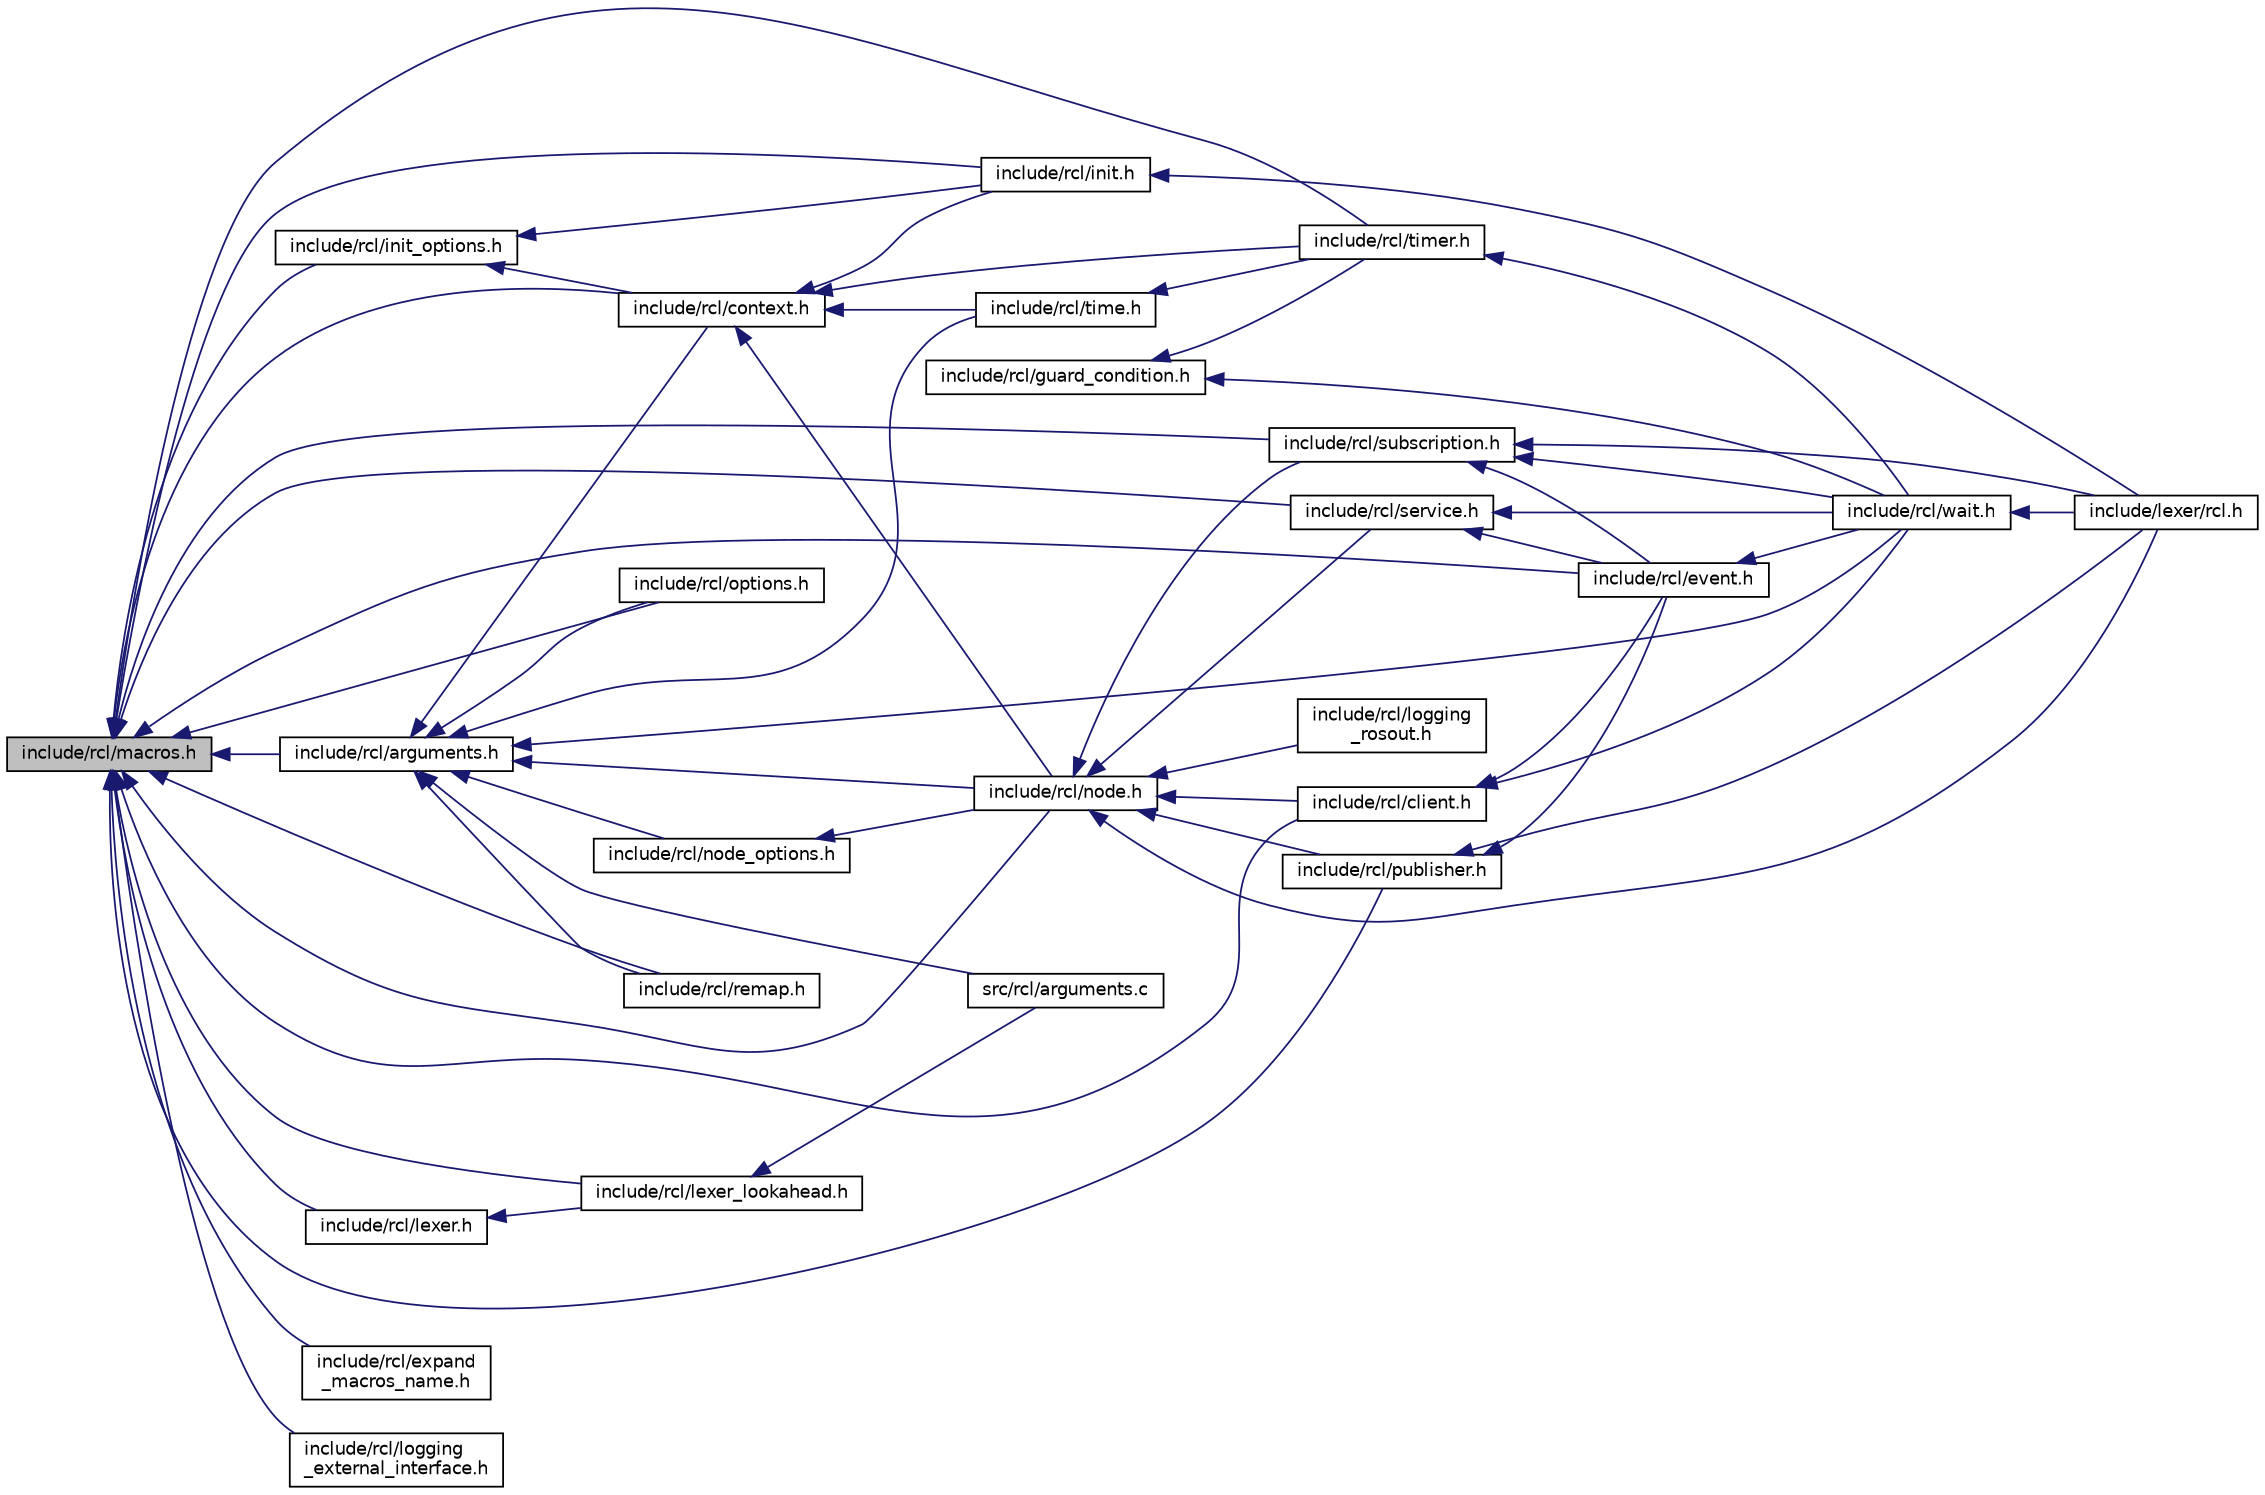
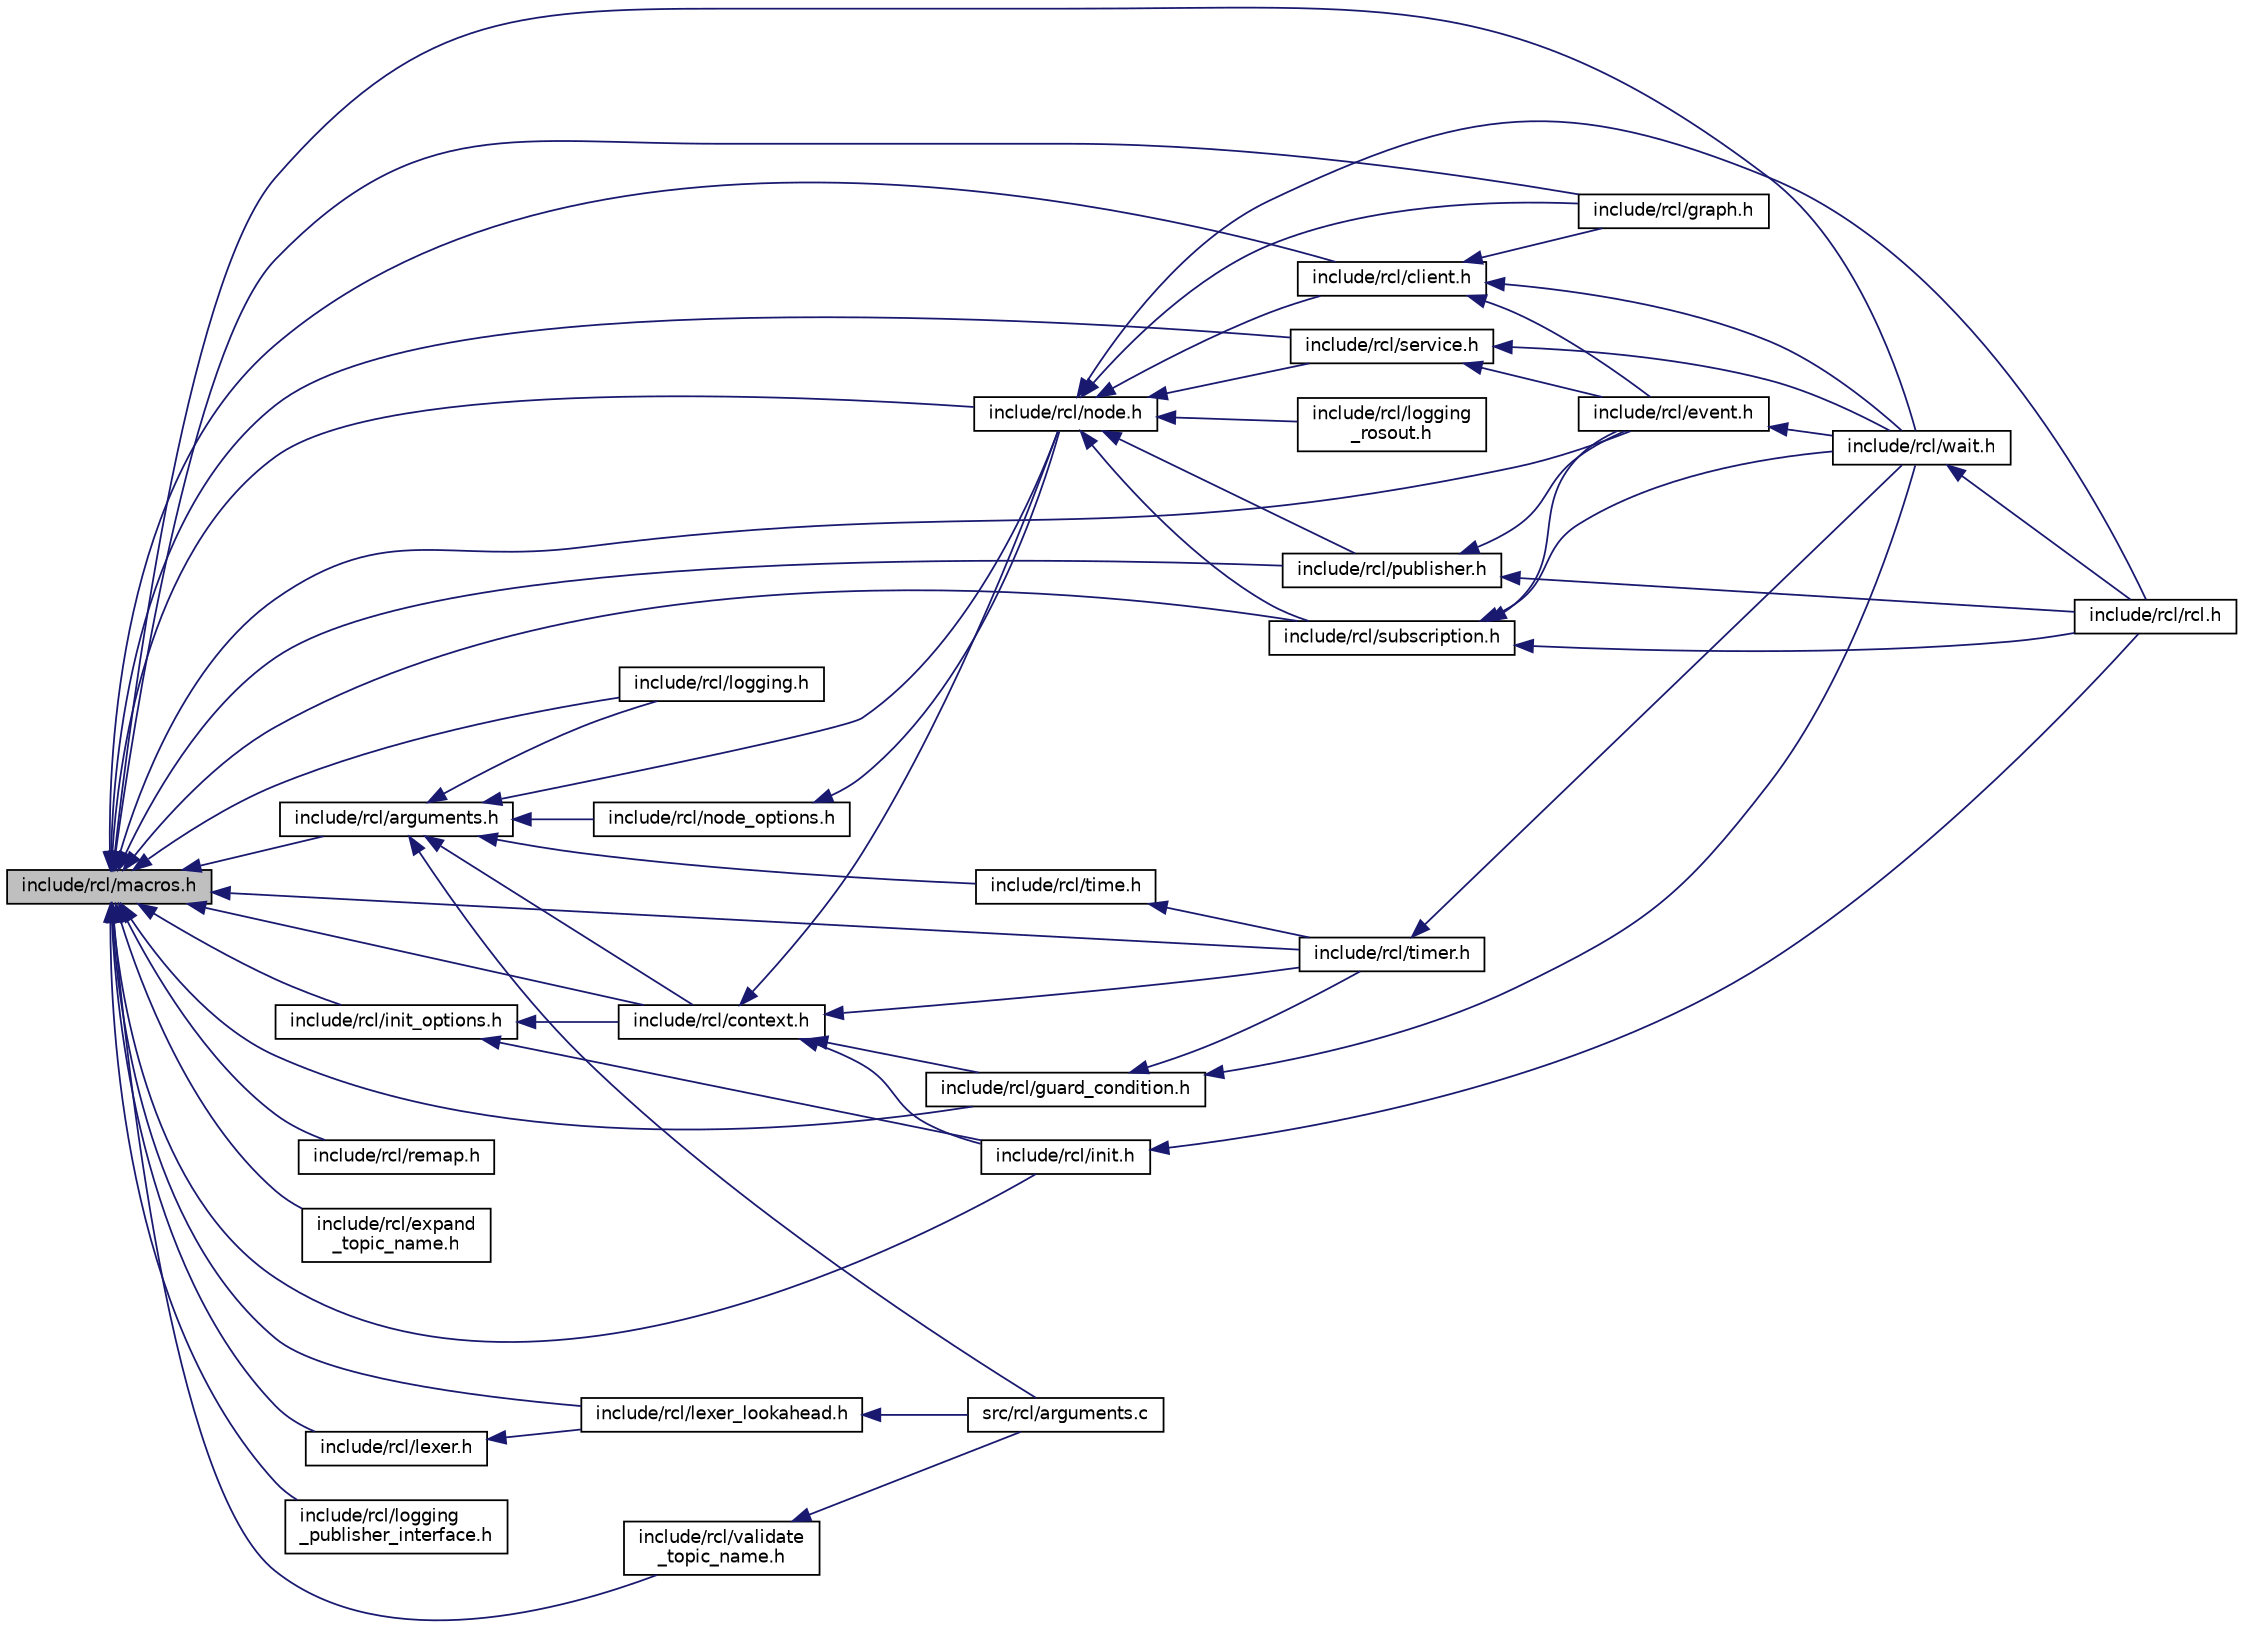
none -> (1674, 211)
(910, 310) -> (903, 1058)
(2166, 512) -> (2156, 617)
(722, 585) -> (722, 684)
(1230, 685) -> (815, 9)
(526, 890) -> none
none -> (520, 1119)
(396, 1373) -> (396, 1235)
(396, 1460) -> (396, 1527)
none -> (722, 1548)
